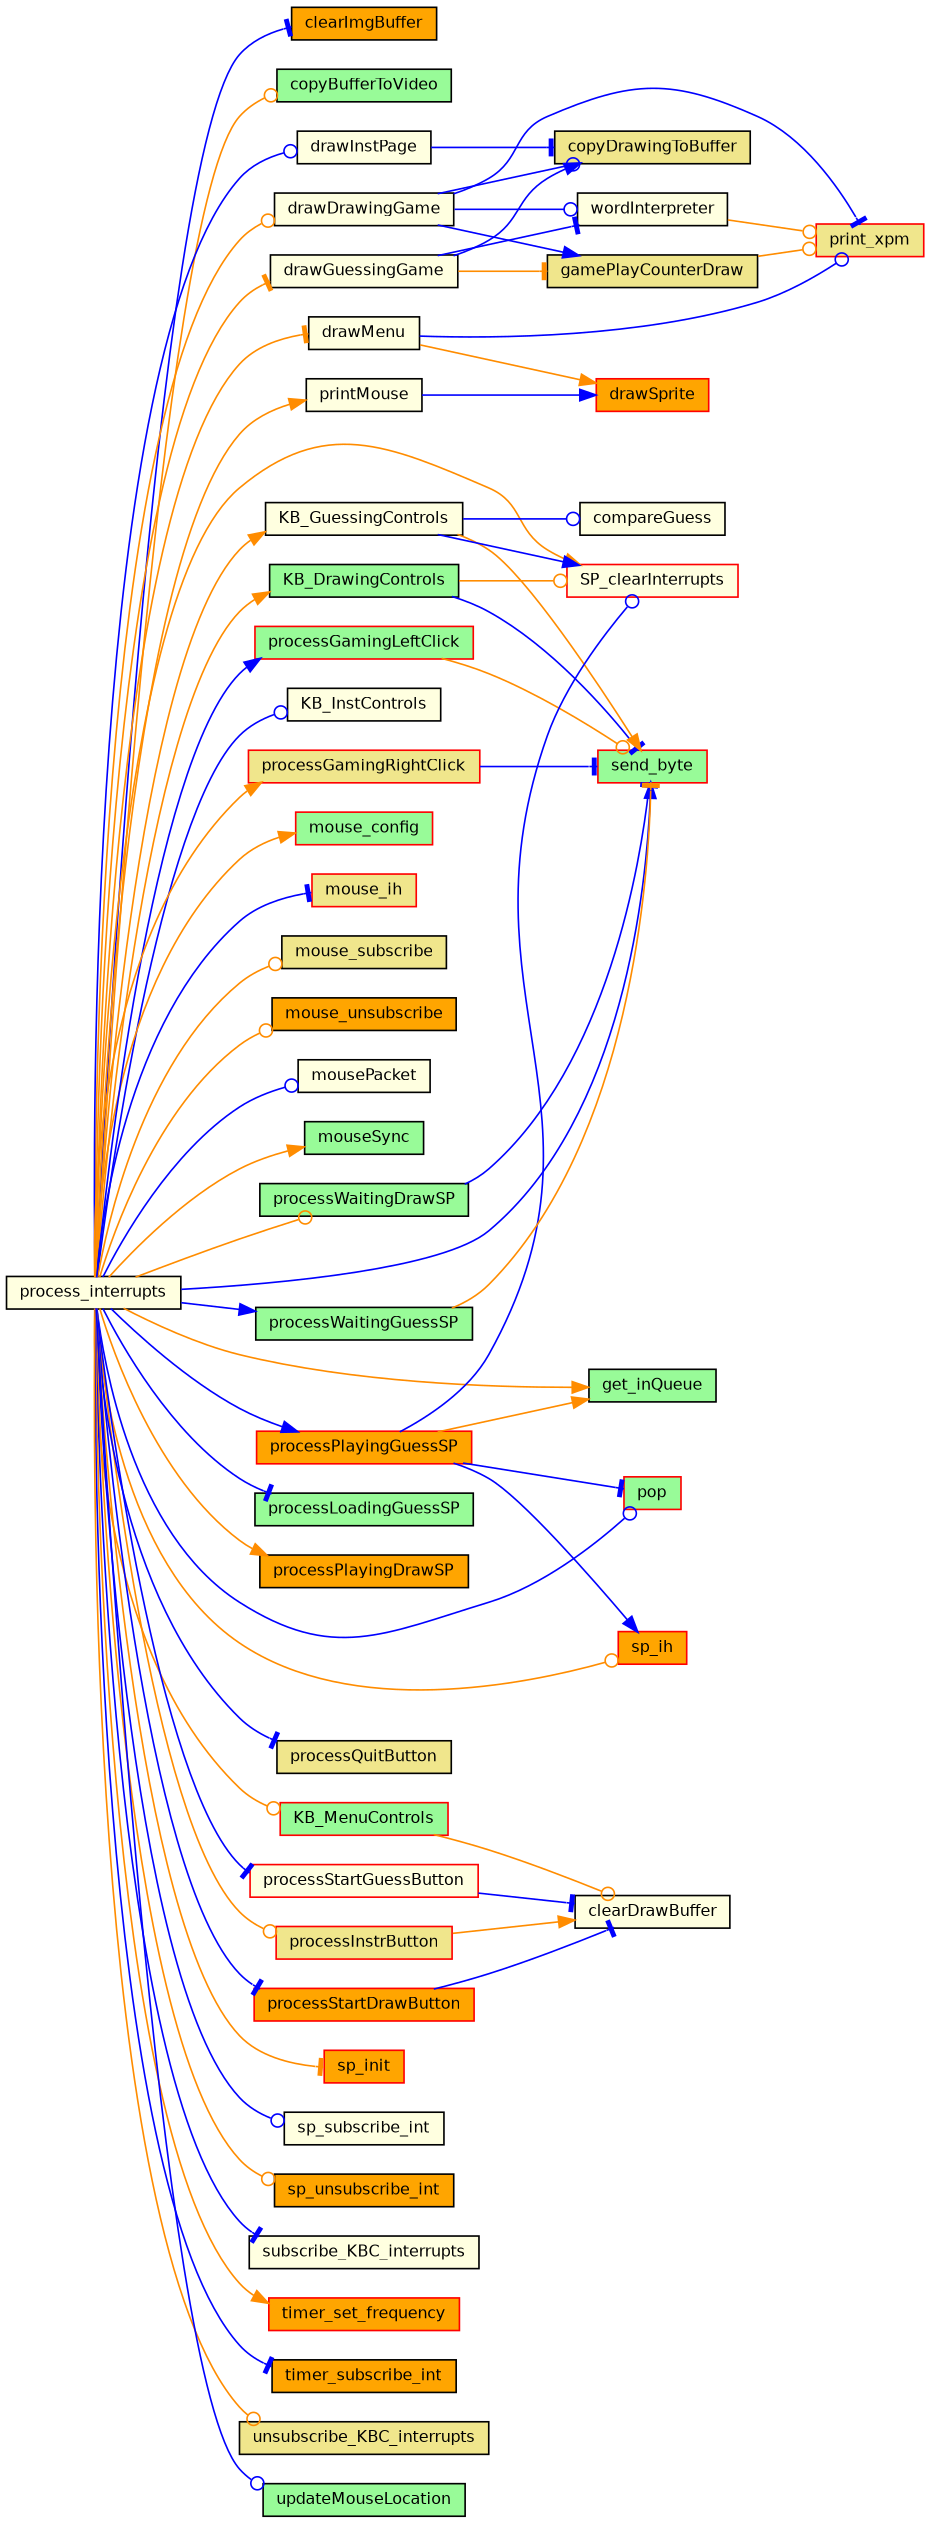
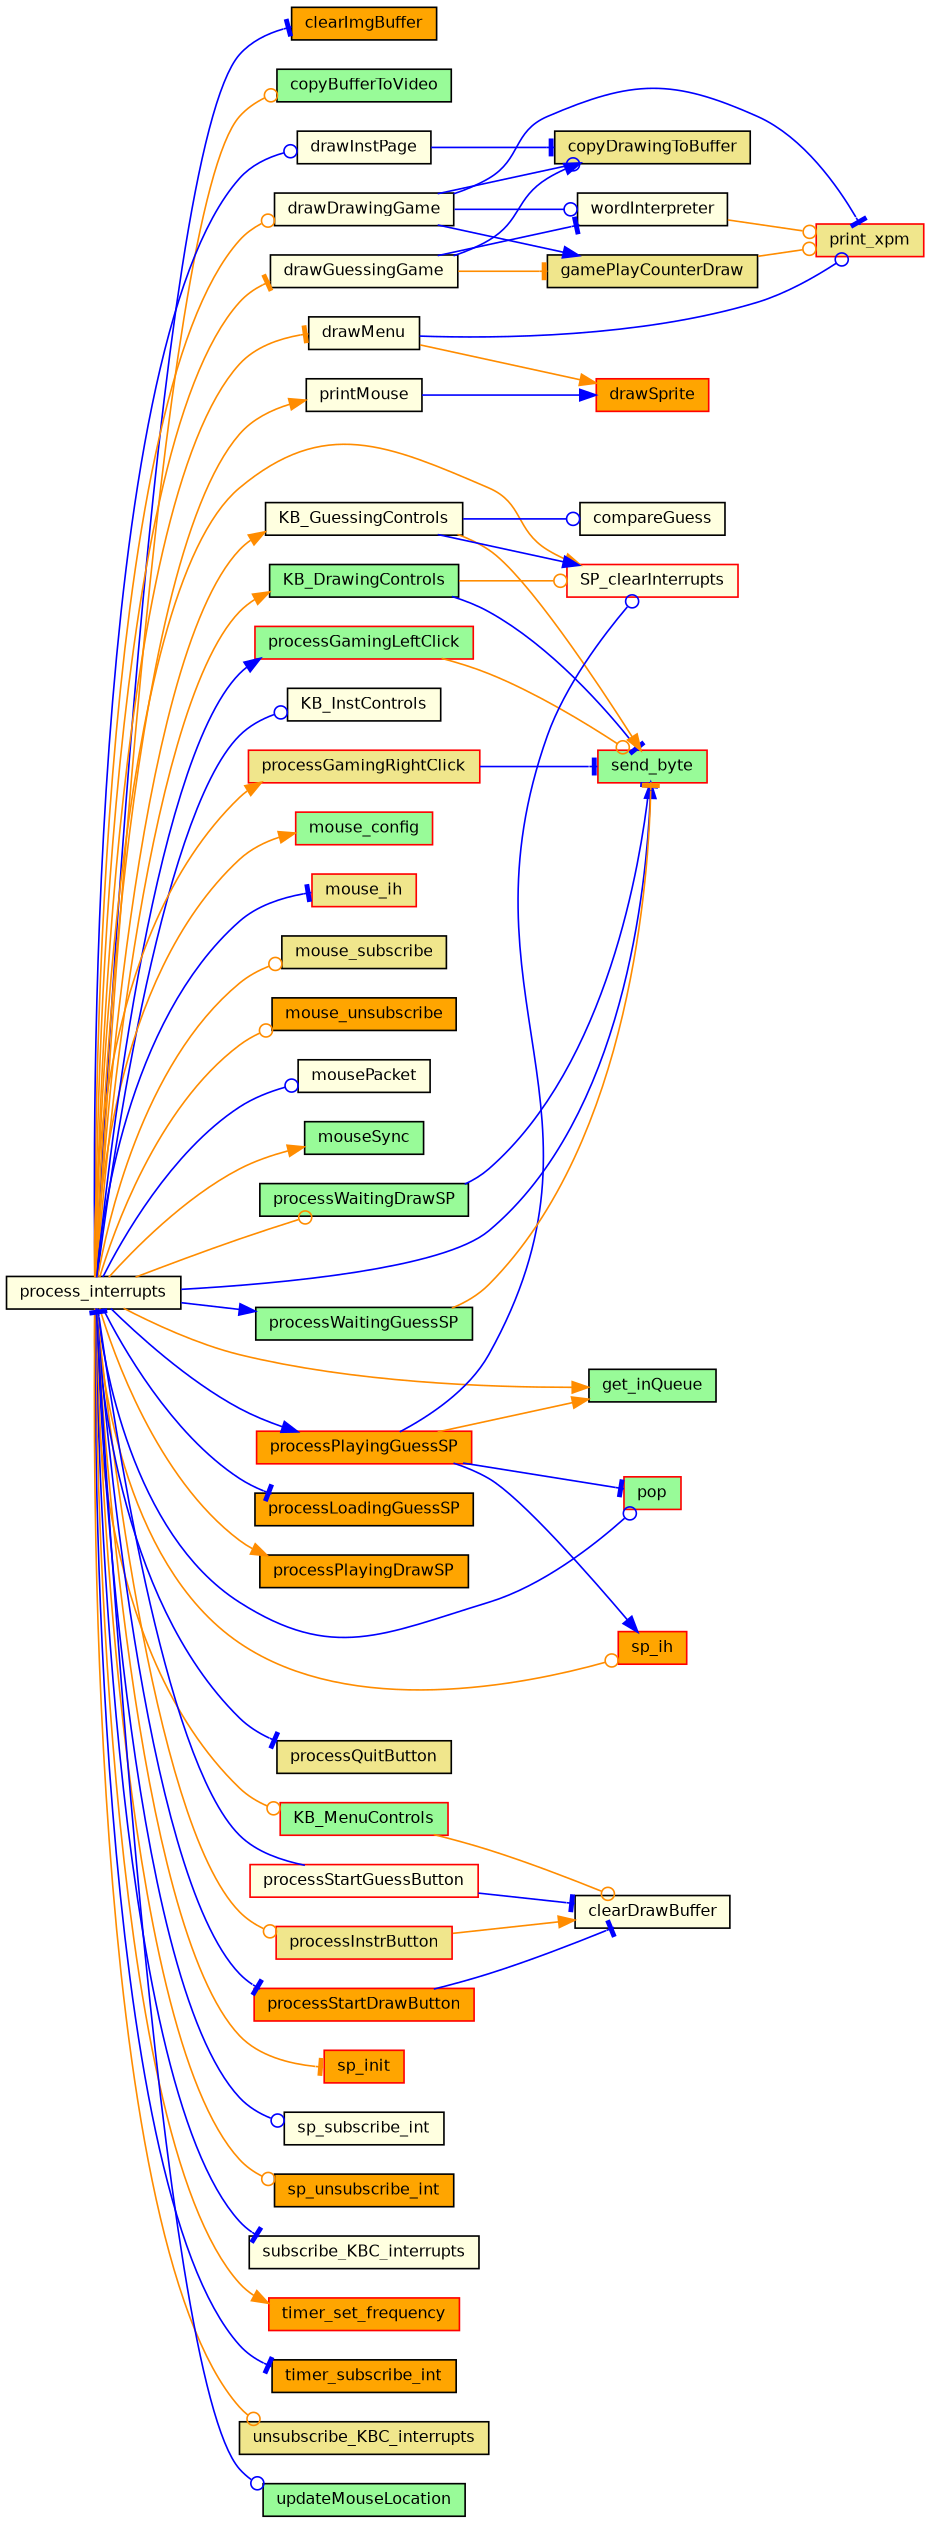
(364, 1509) -> (364, 1509)
(175, 1724) -> (154, 1619)
